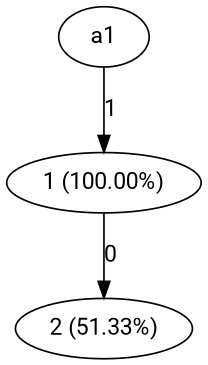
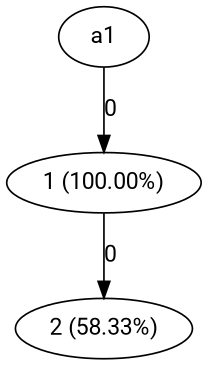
(111, 110) -> (111, 110)
(104, 329) -> (104, 329)
